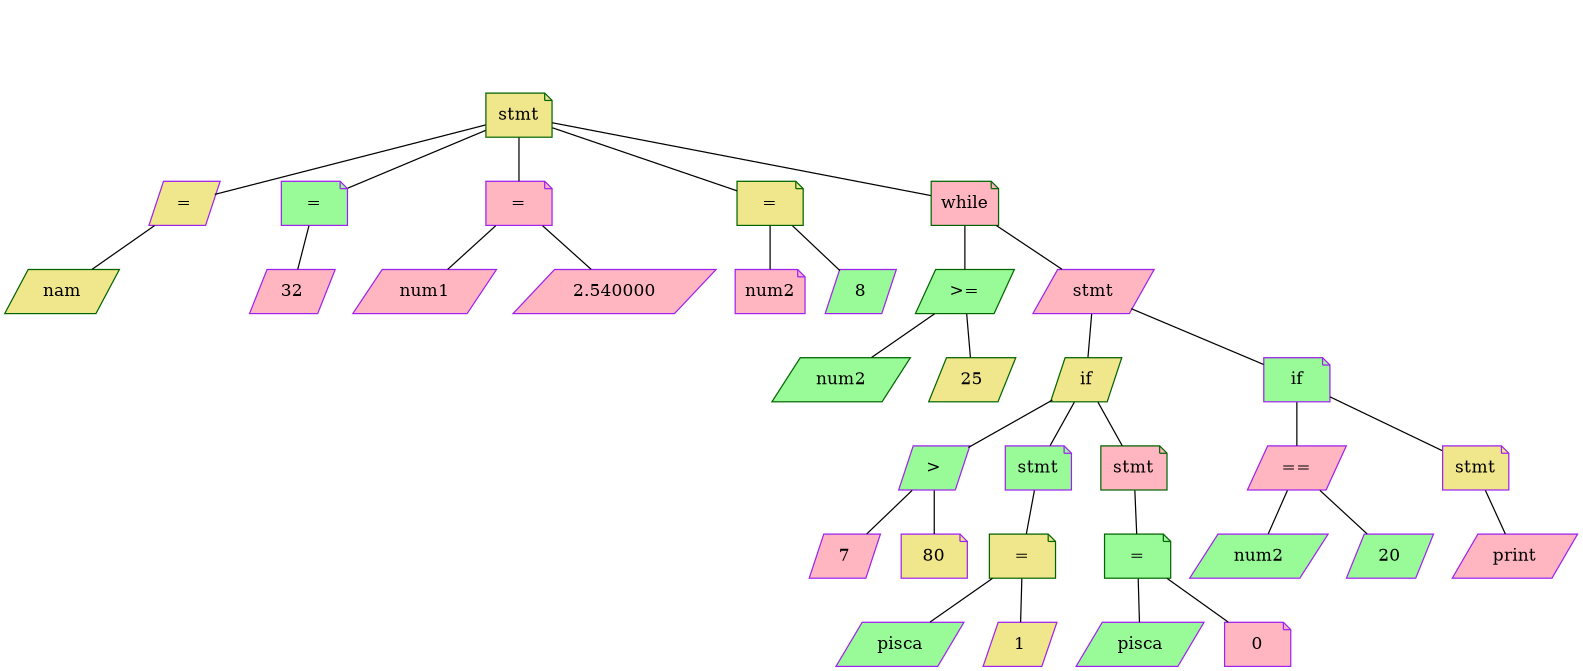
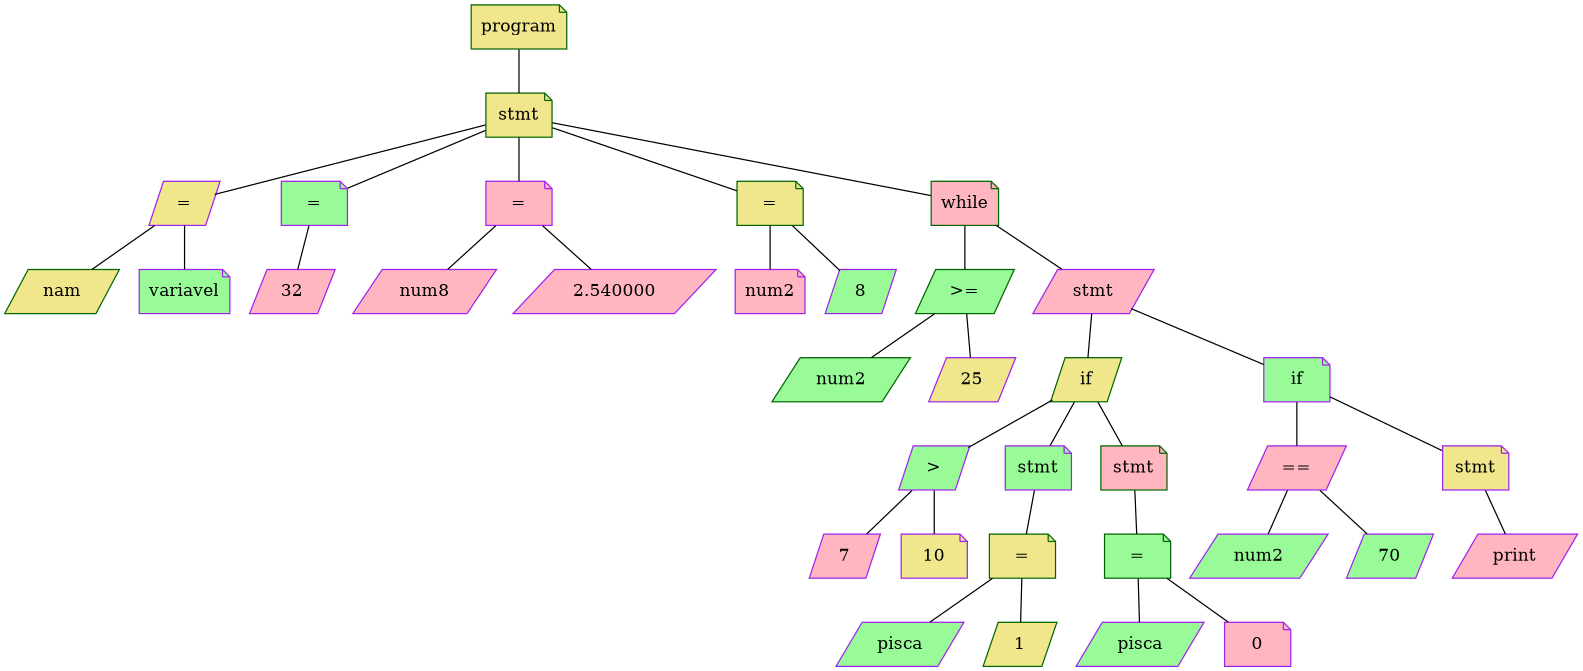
none -> (519, 27)
none -> (185, 292)
(425, 292) -> (425, 292)
(972, 380) -> (972, 380)
(934, 556) -> (934, 556)
(1390, 556) -> (1390, 556)
(1020, 644) -> (1020, 644)
